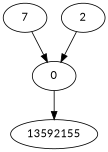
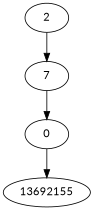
(71, 43) -> (47, 43)
(54, 134) -> (47, 192)
